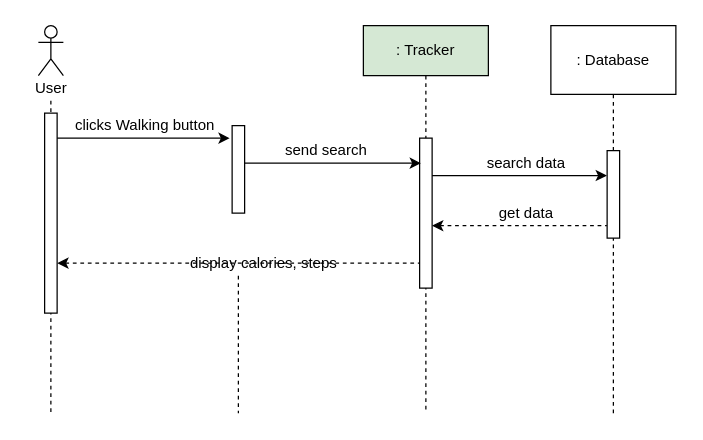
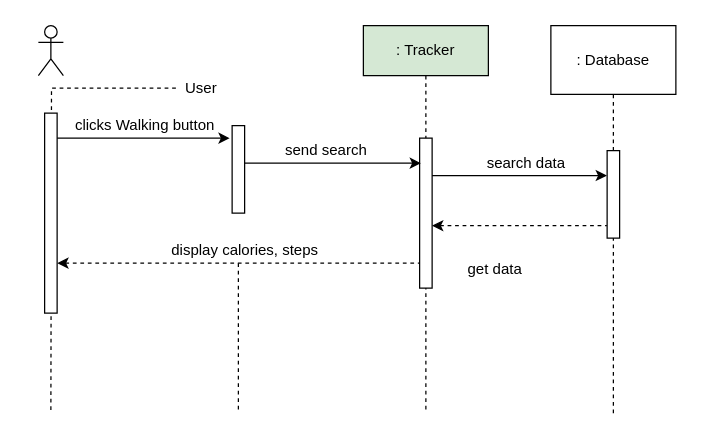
(51, 88) -> (201, 88)
(526, 213) -> (494, 269)
(263, 263) -> (244, 251)
